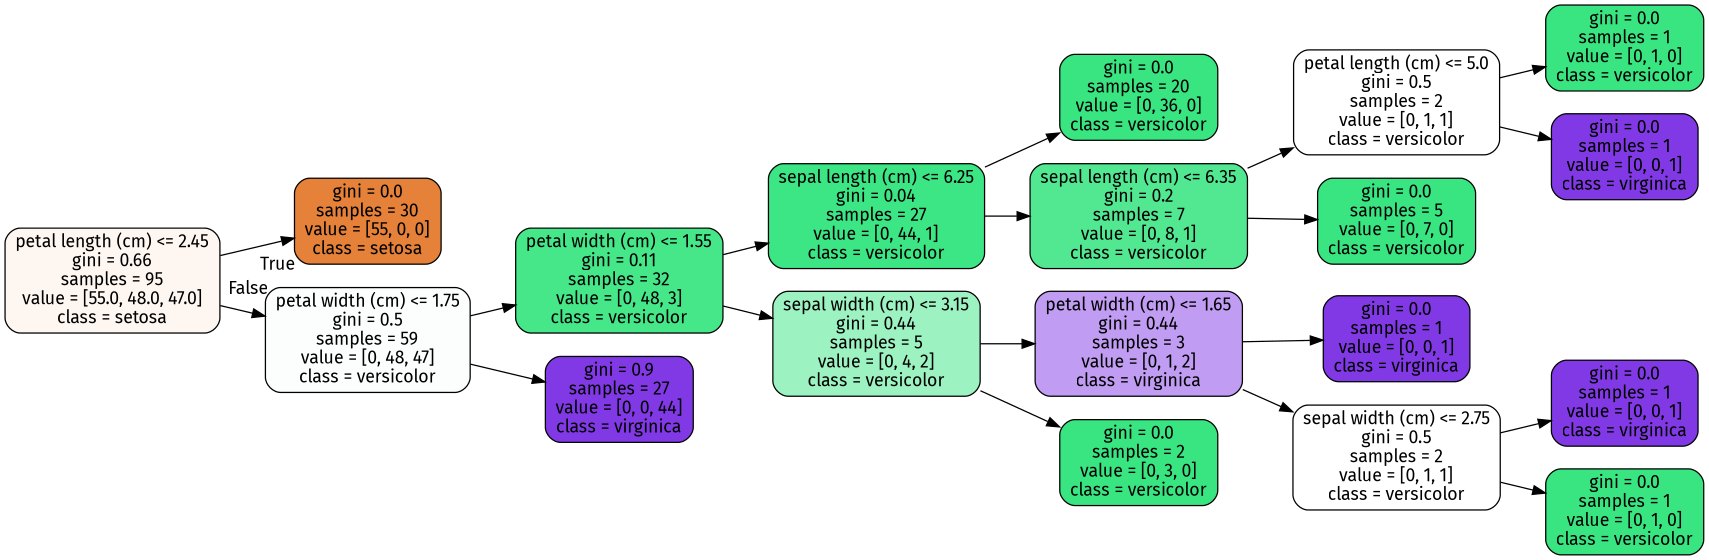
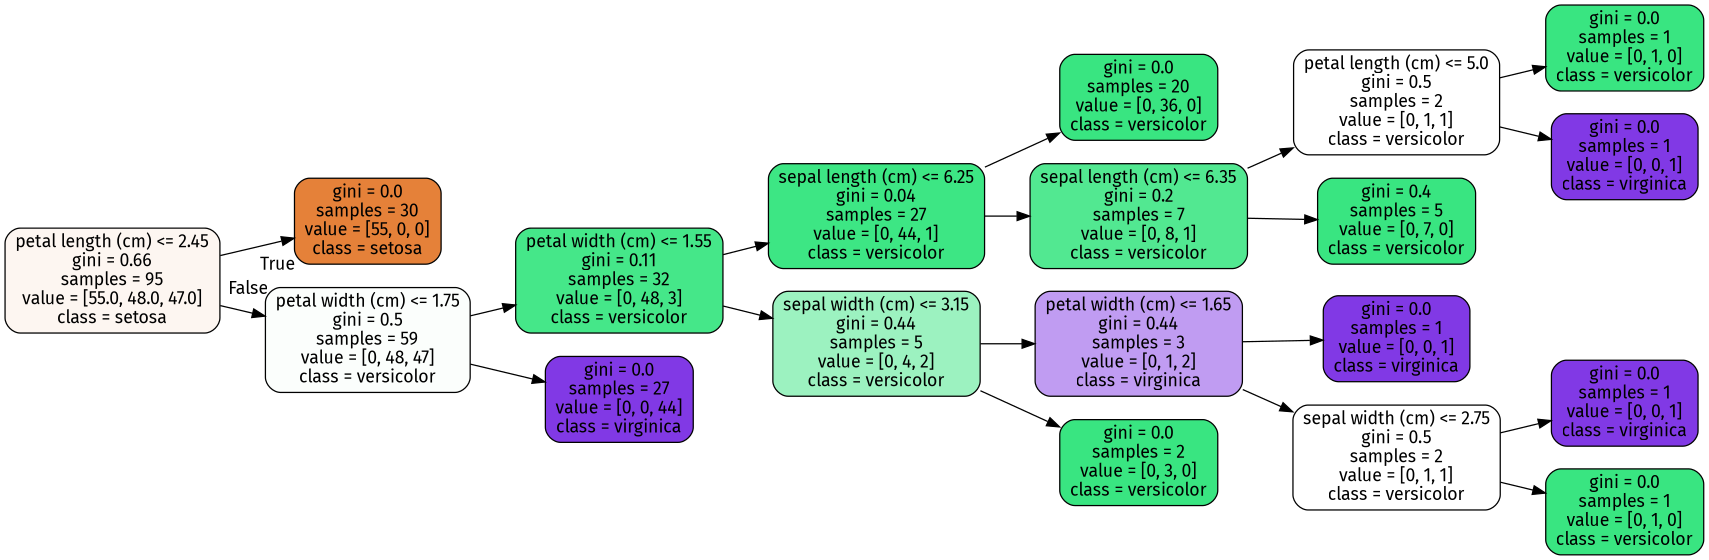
(1397, 221) -> (1397, 221)
(619, 399) -> (619, 399)
